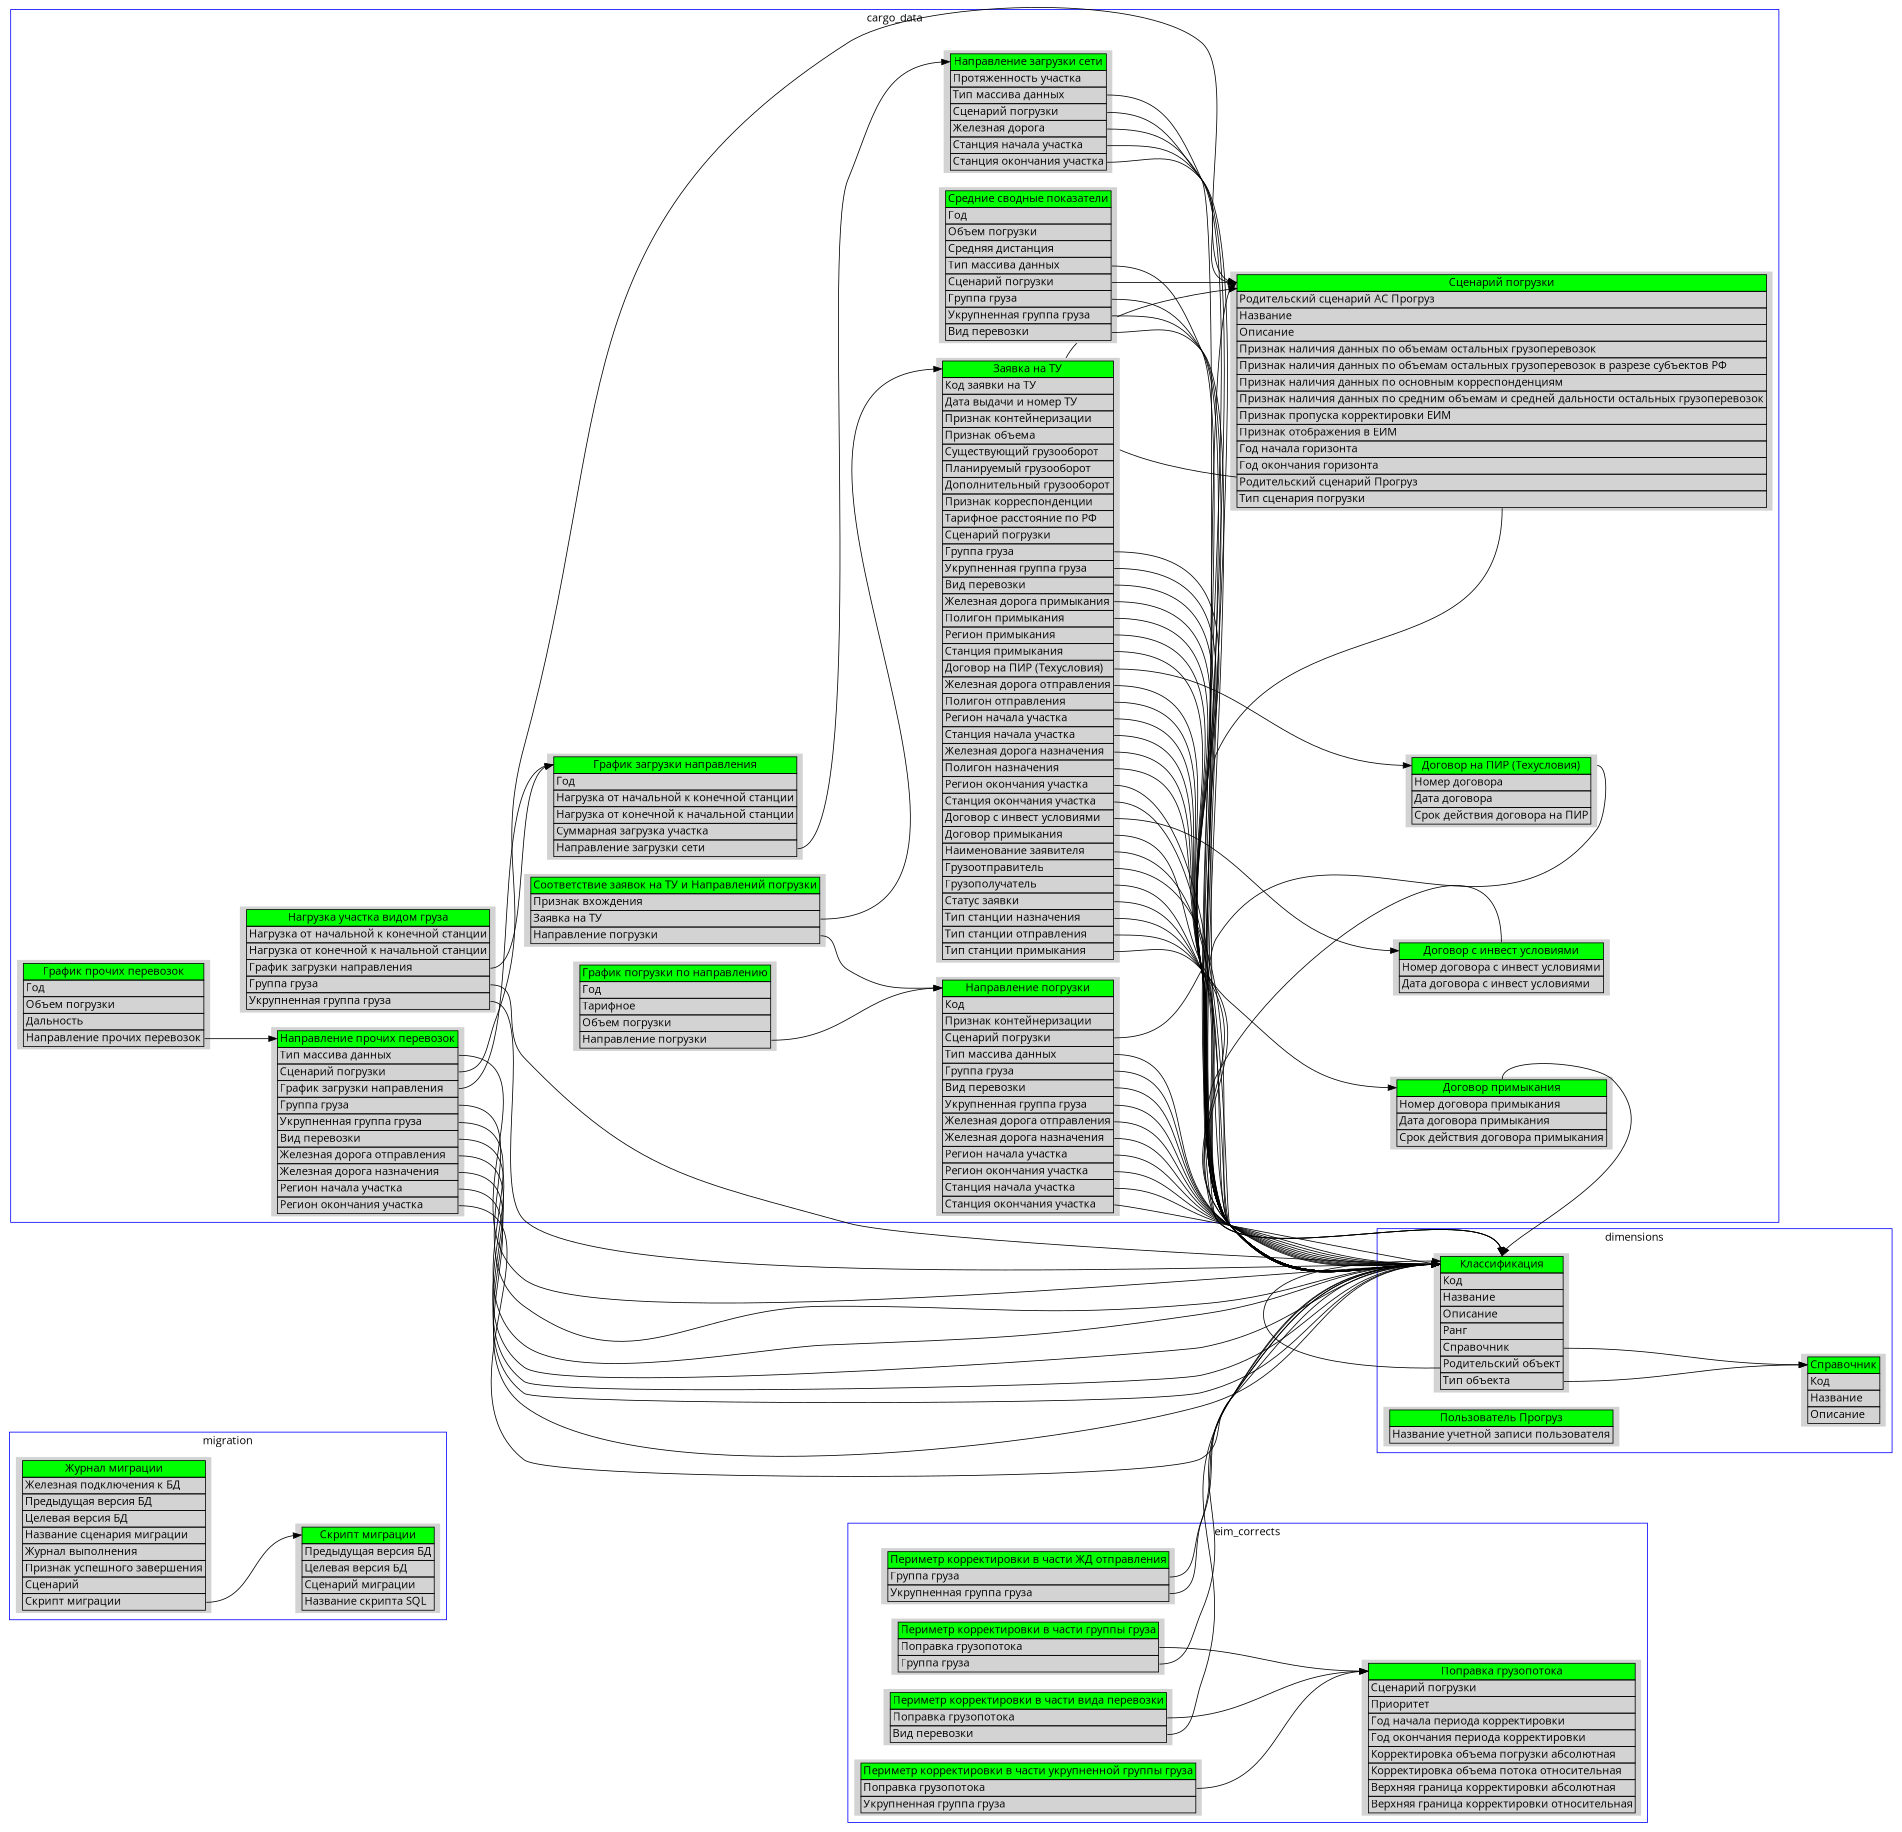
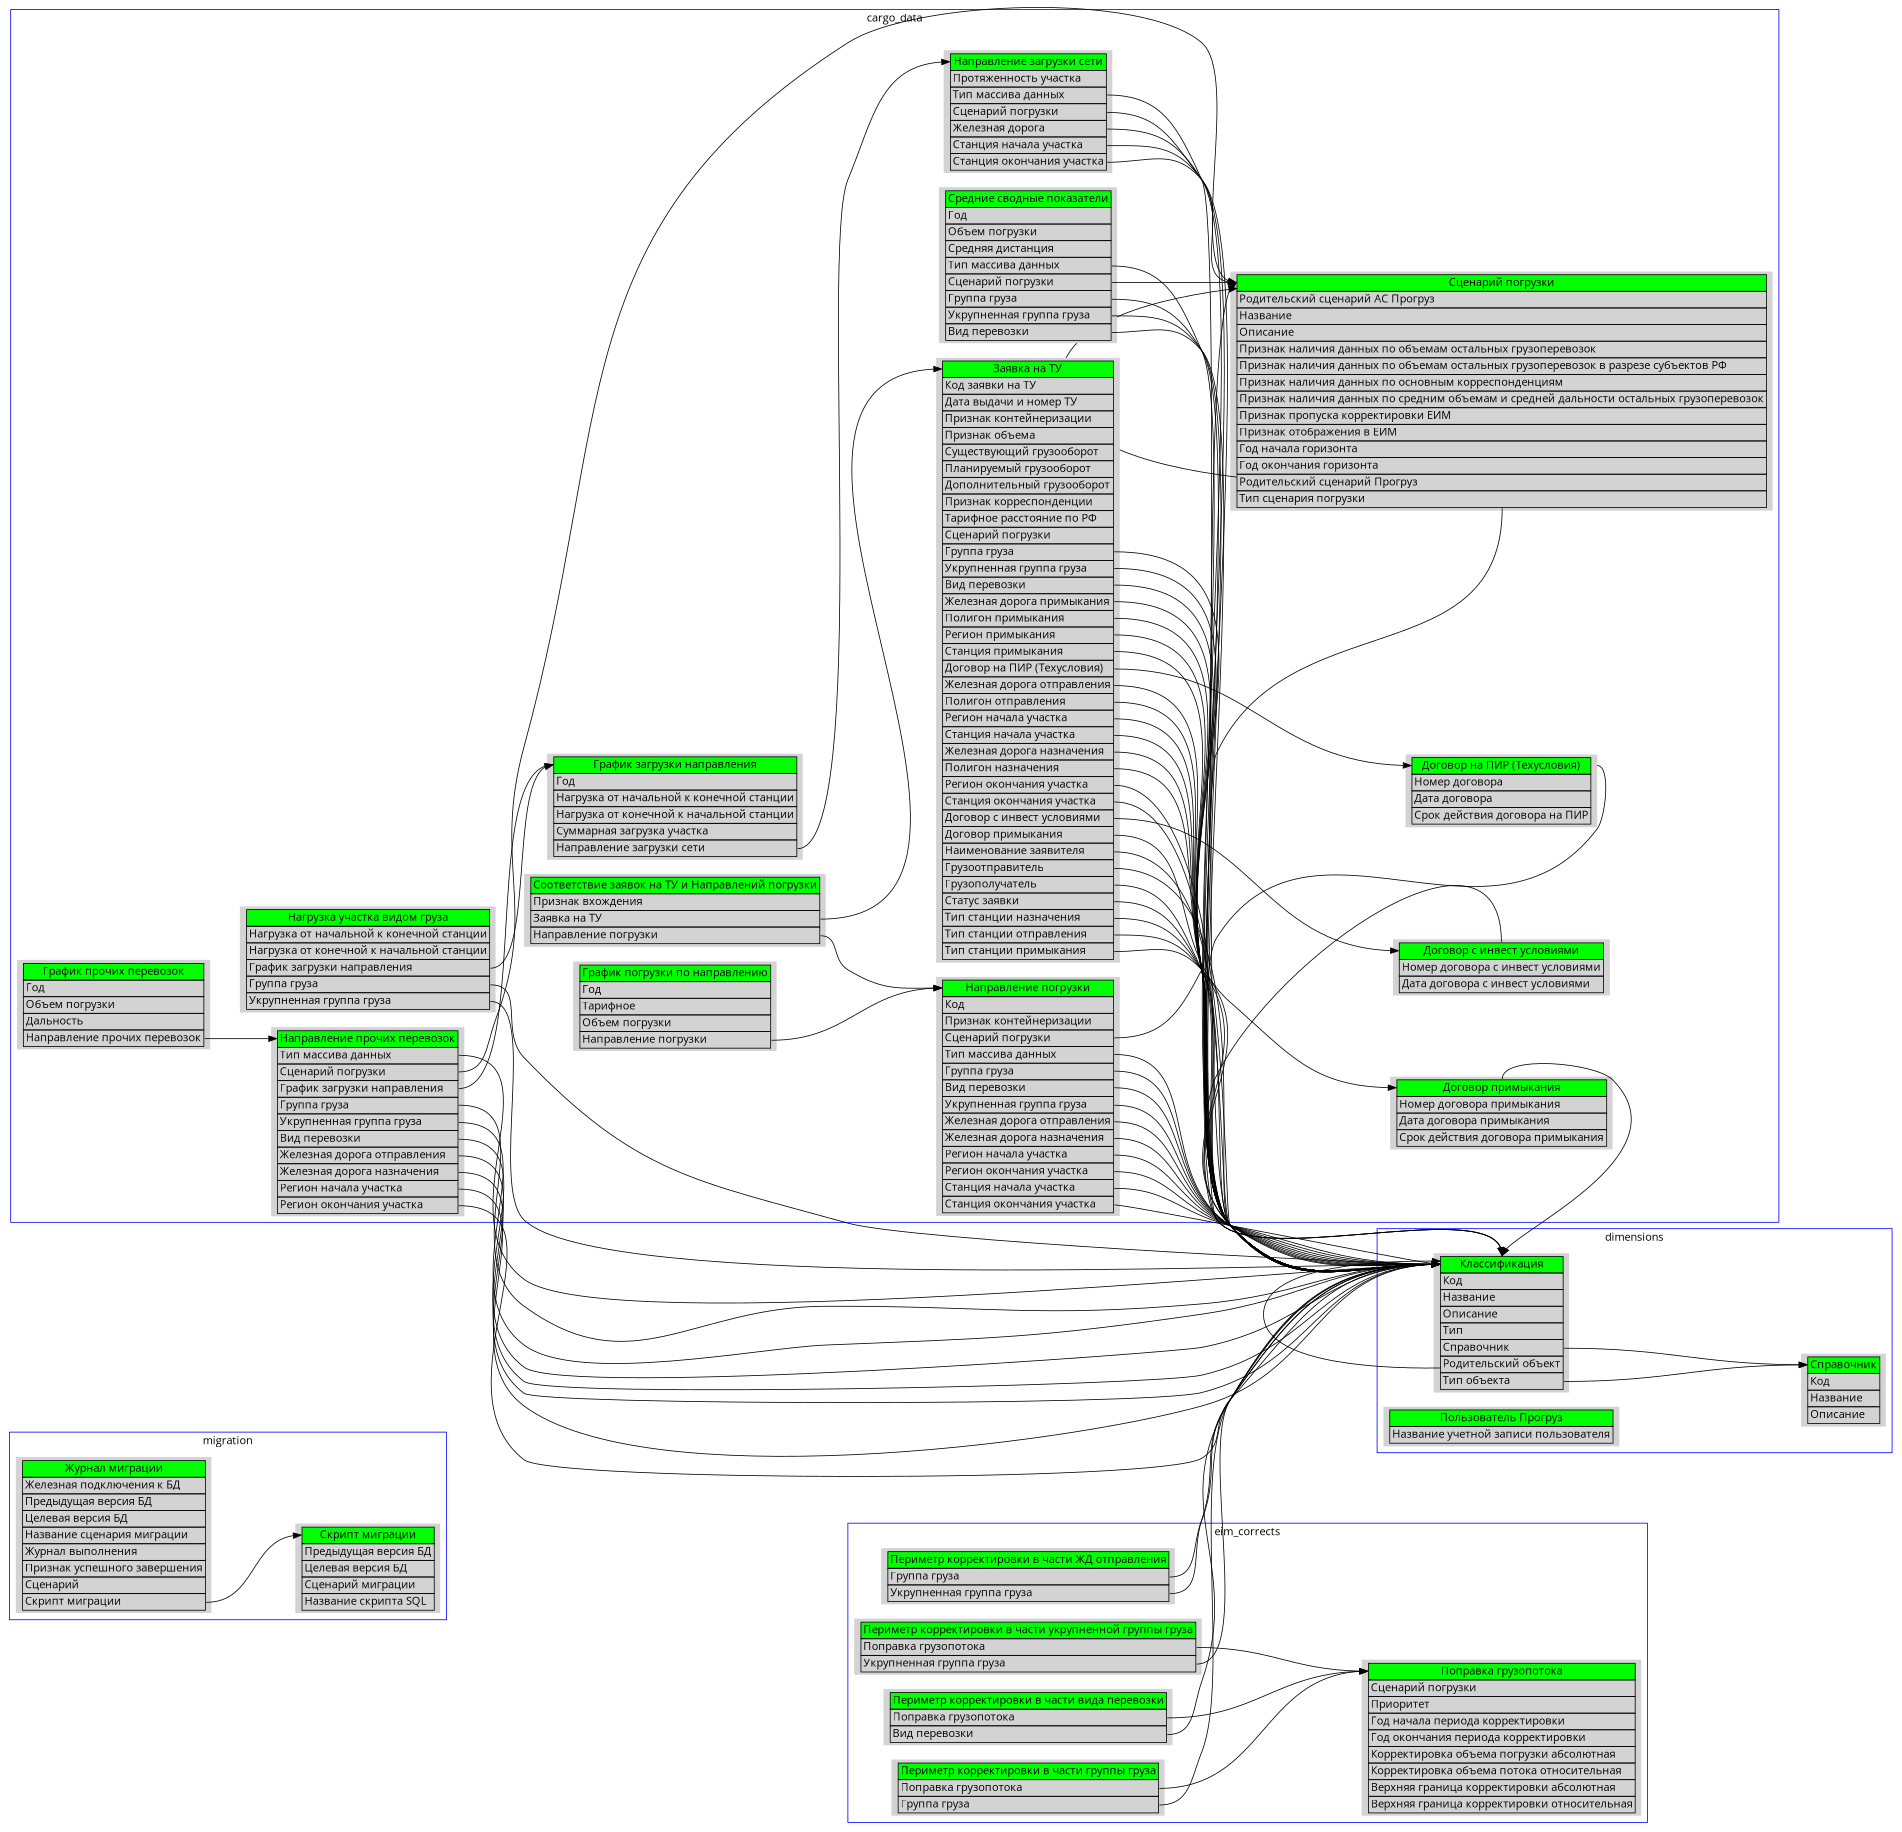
(1455, 1331) -> (1453, 1331)
none -> (1220, 1462)
